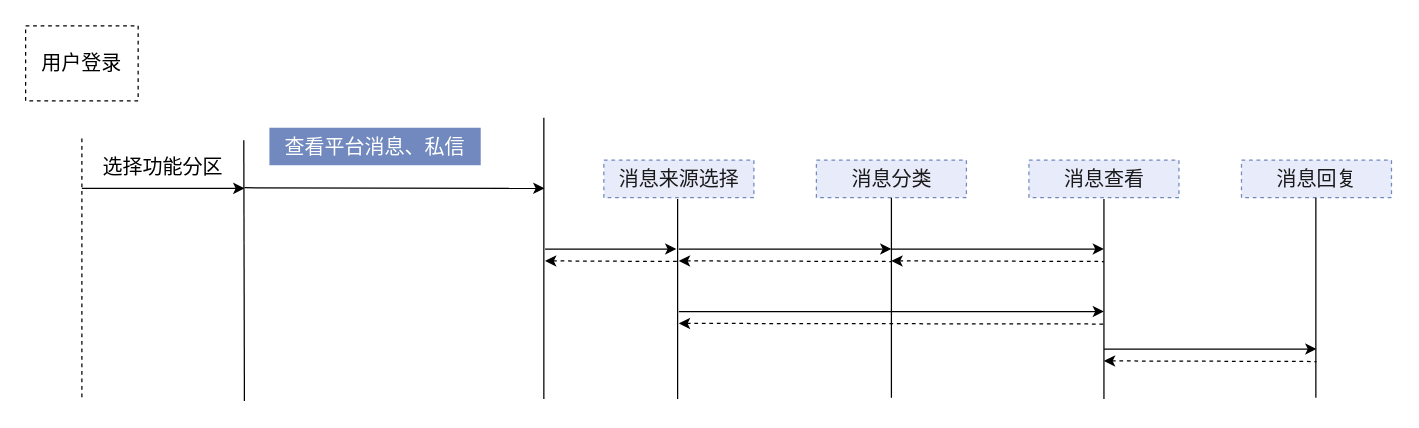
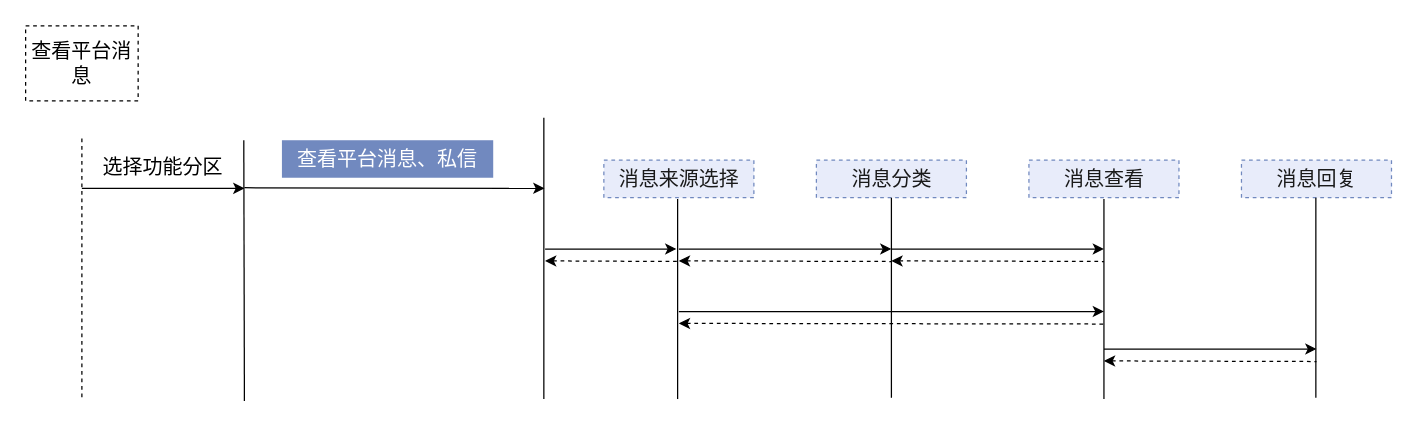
(82, 63) -> (82, 63)
(375, 146) -> (388, 159)
